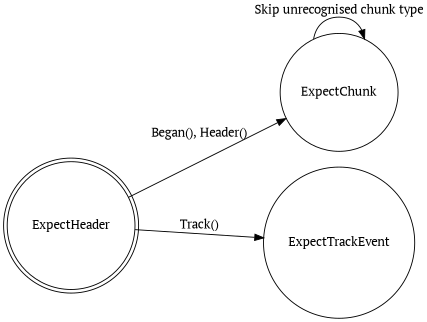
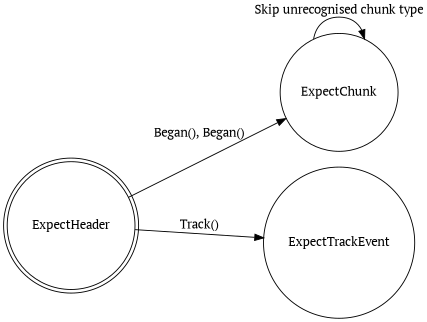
(199, 133) -> (199, 133)
